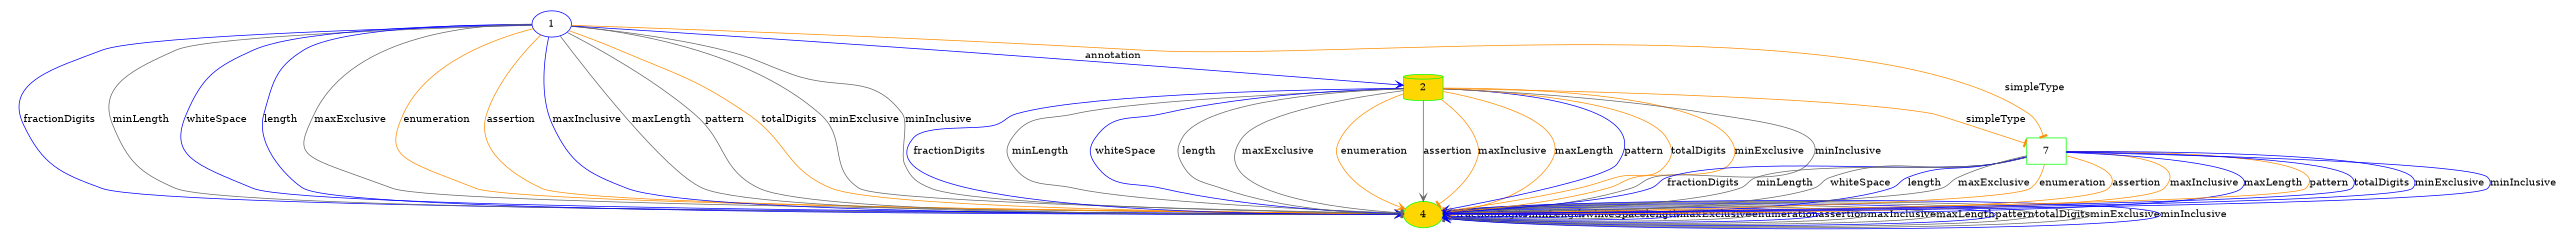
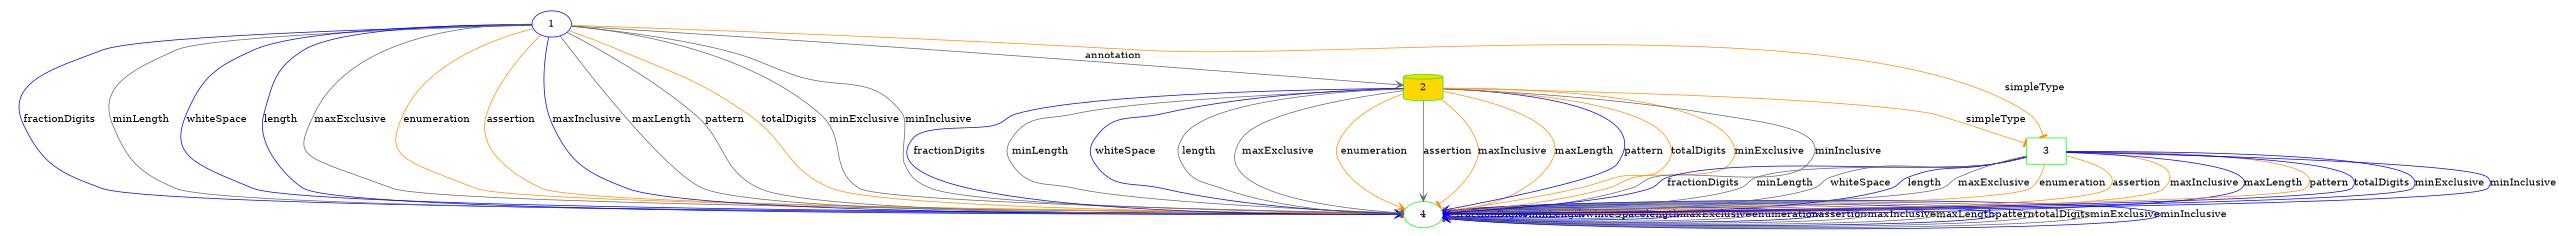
(984, 53) -> (984, 53)
(2046, 151) -> (2046, 151)
(1423, 215) -> (1423, 215)
